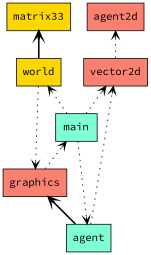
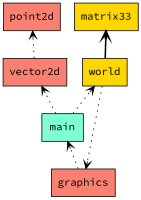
(116, 17) -> (32, 17)
(89, 238) -> none
